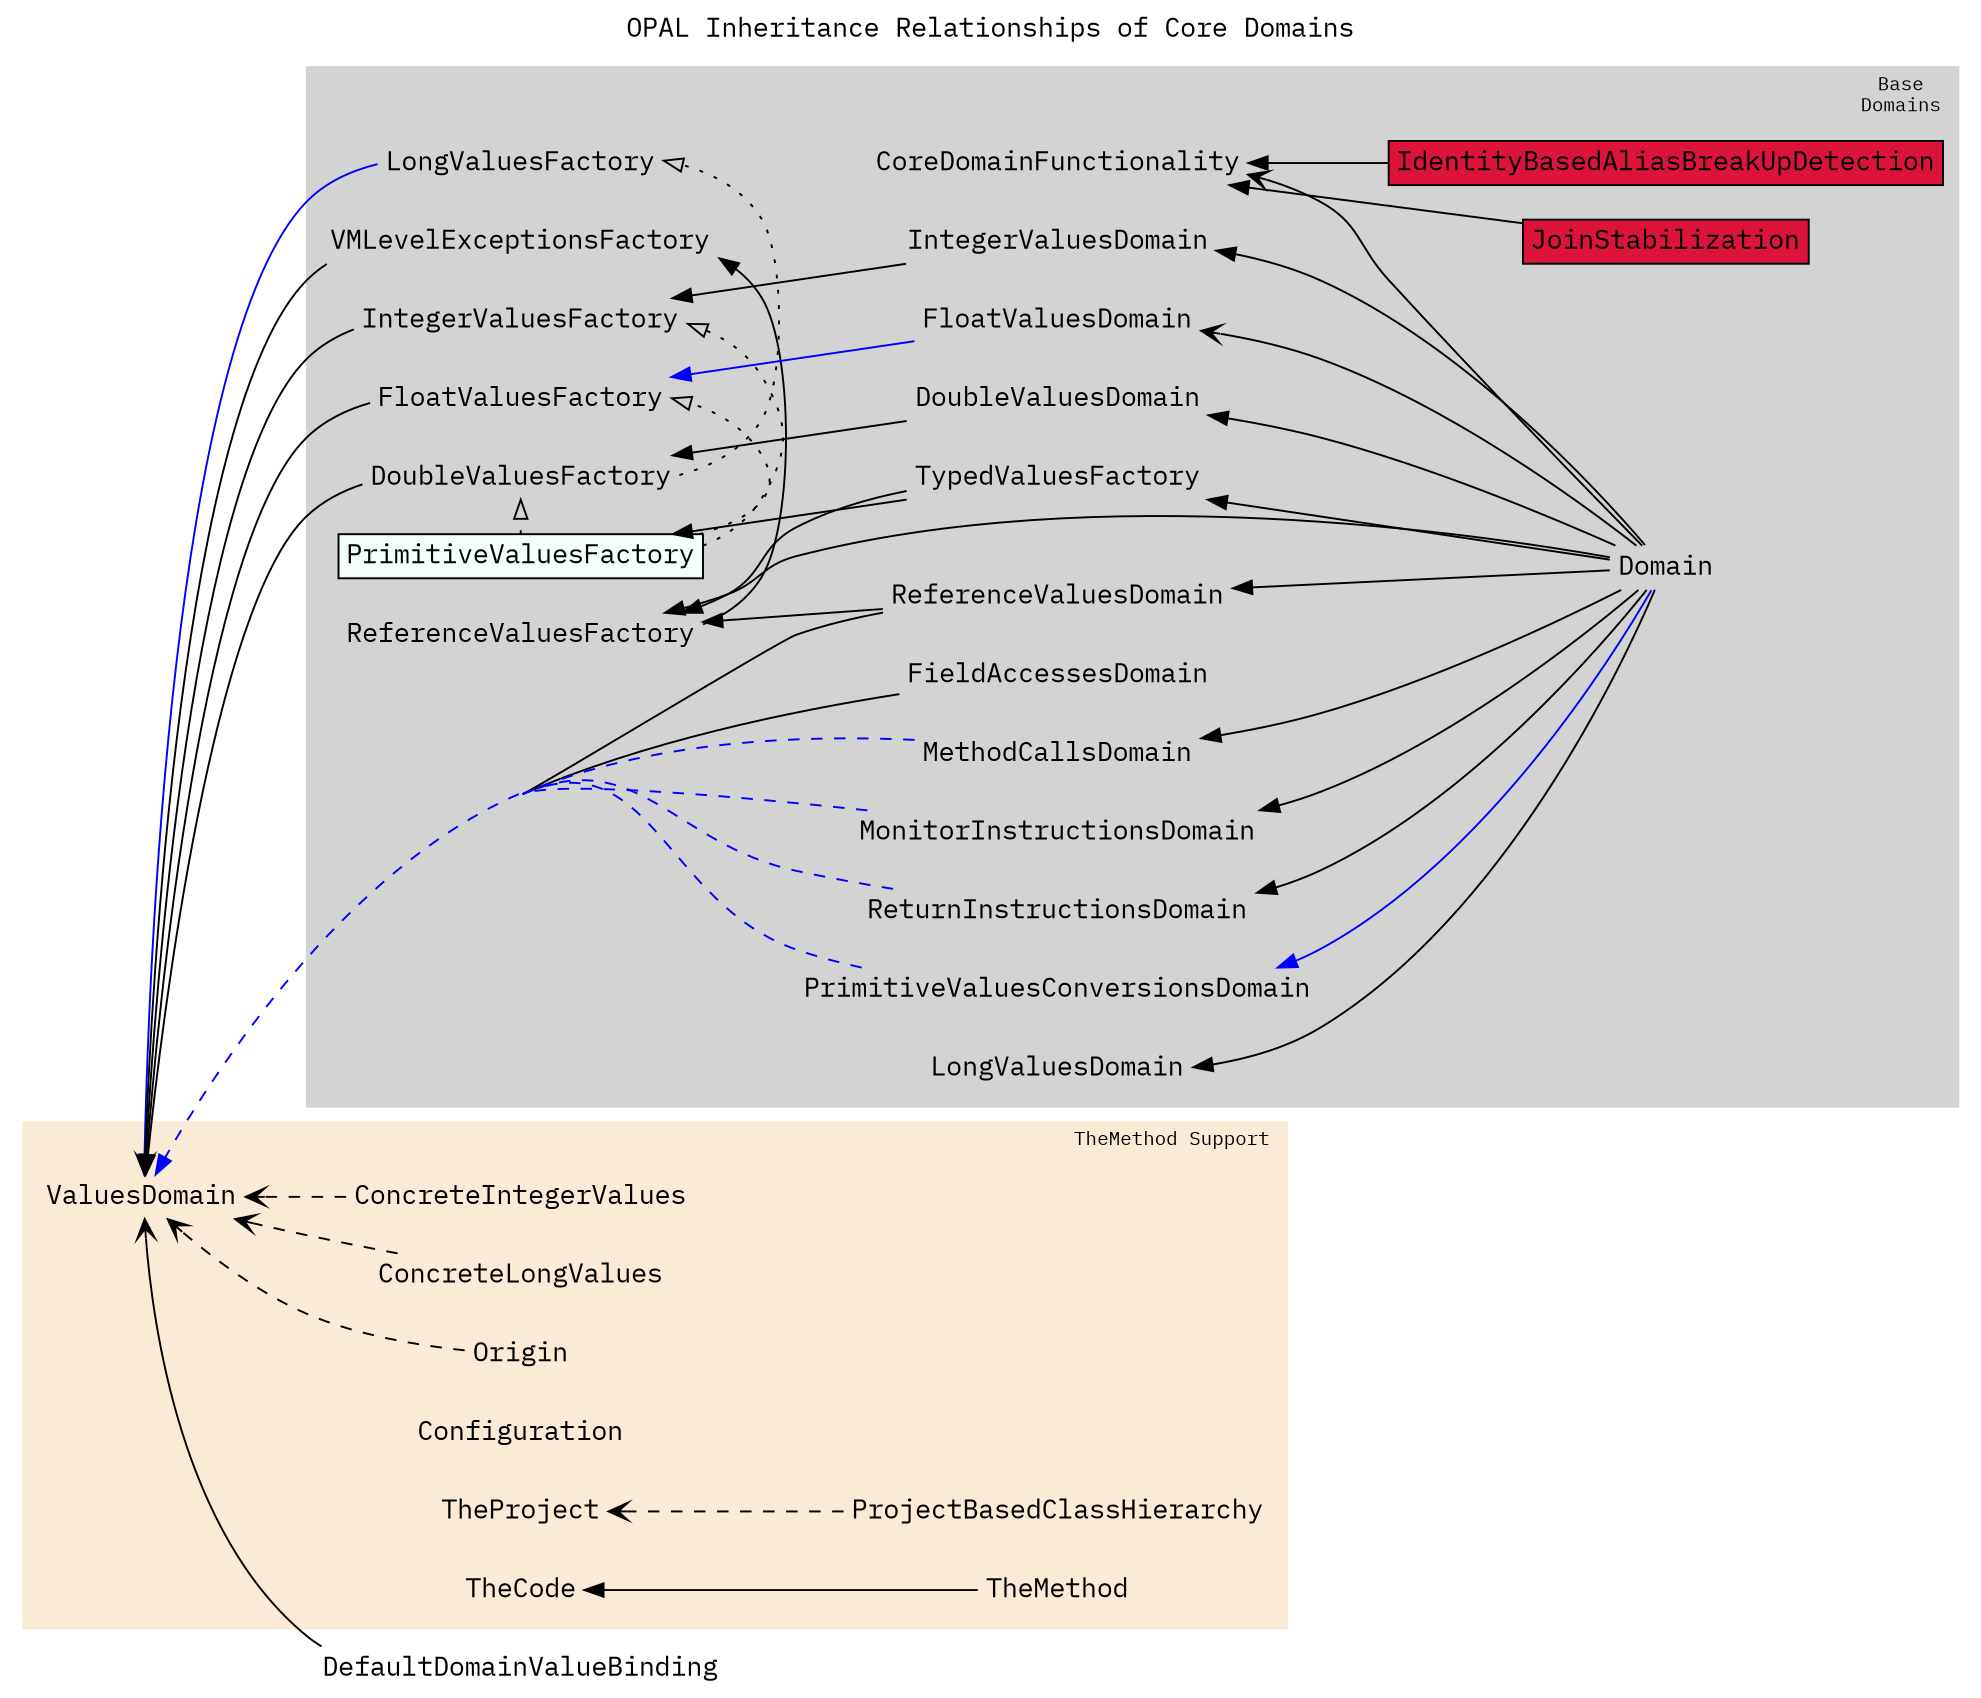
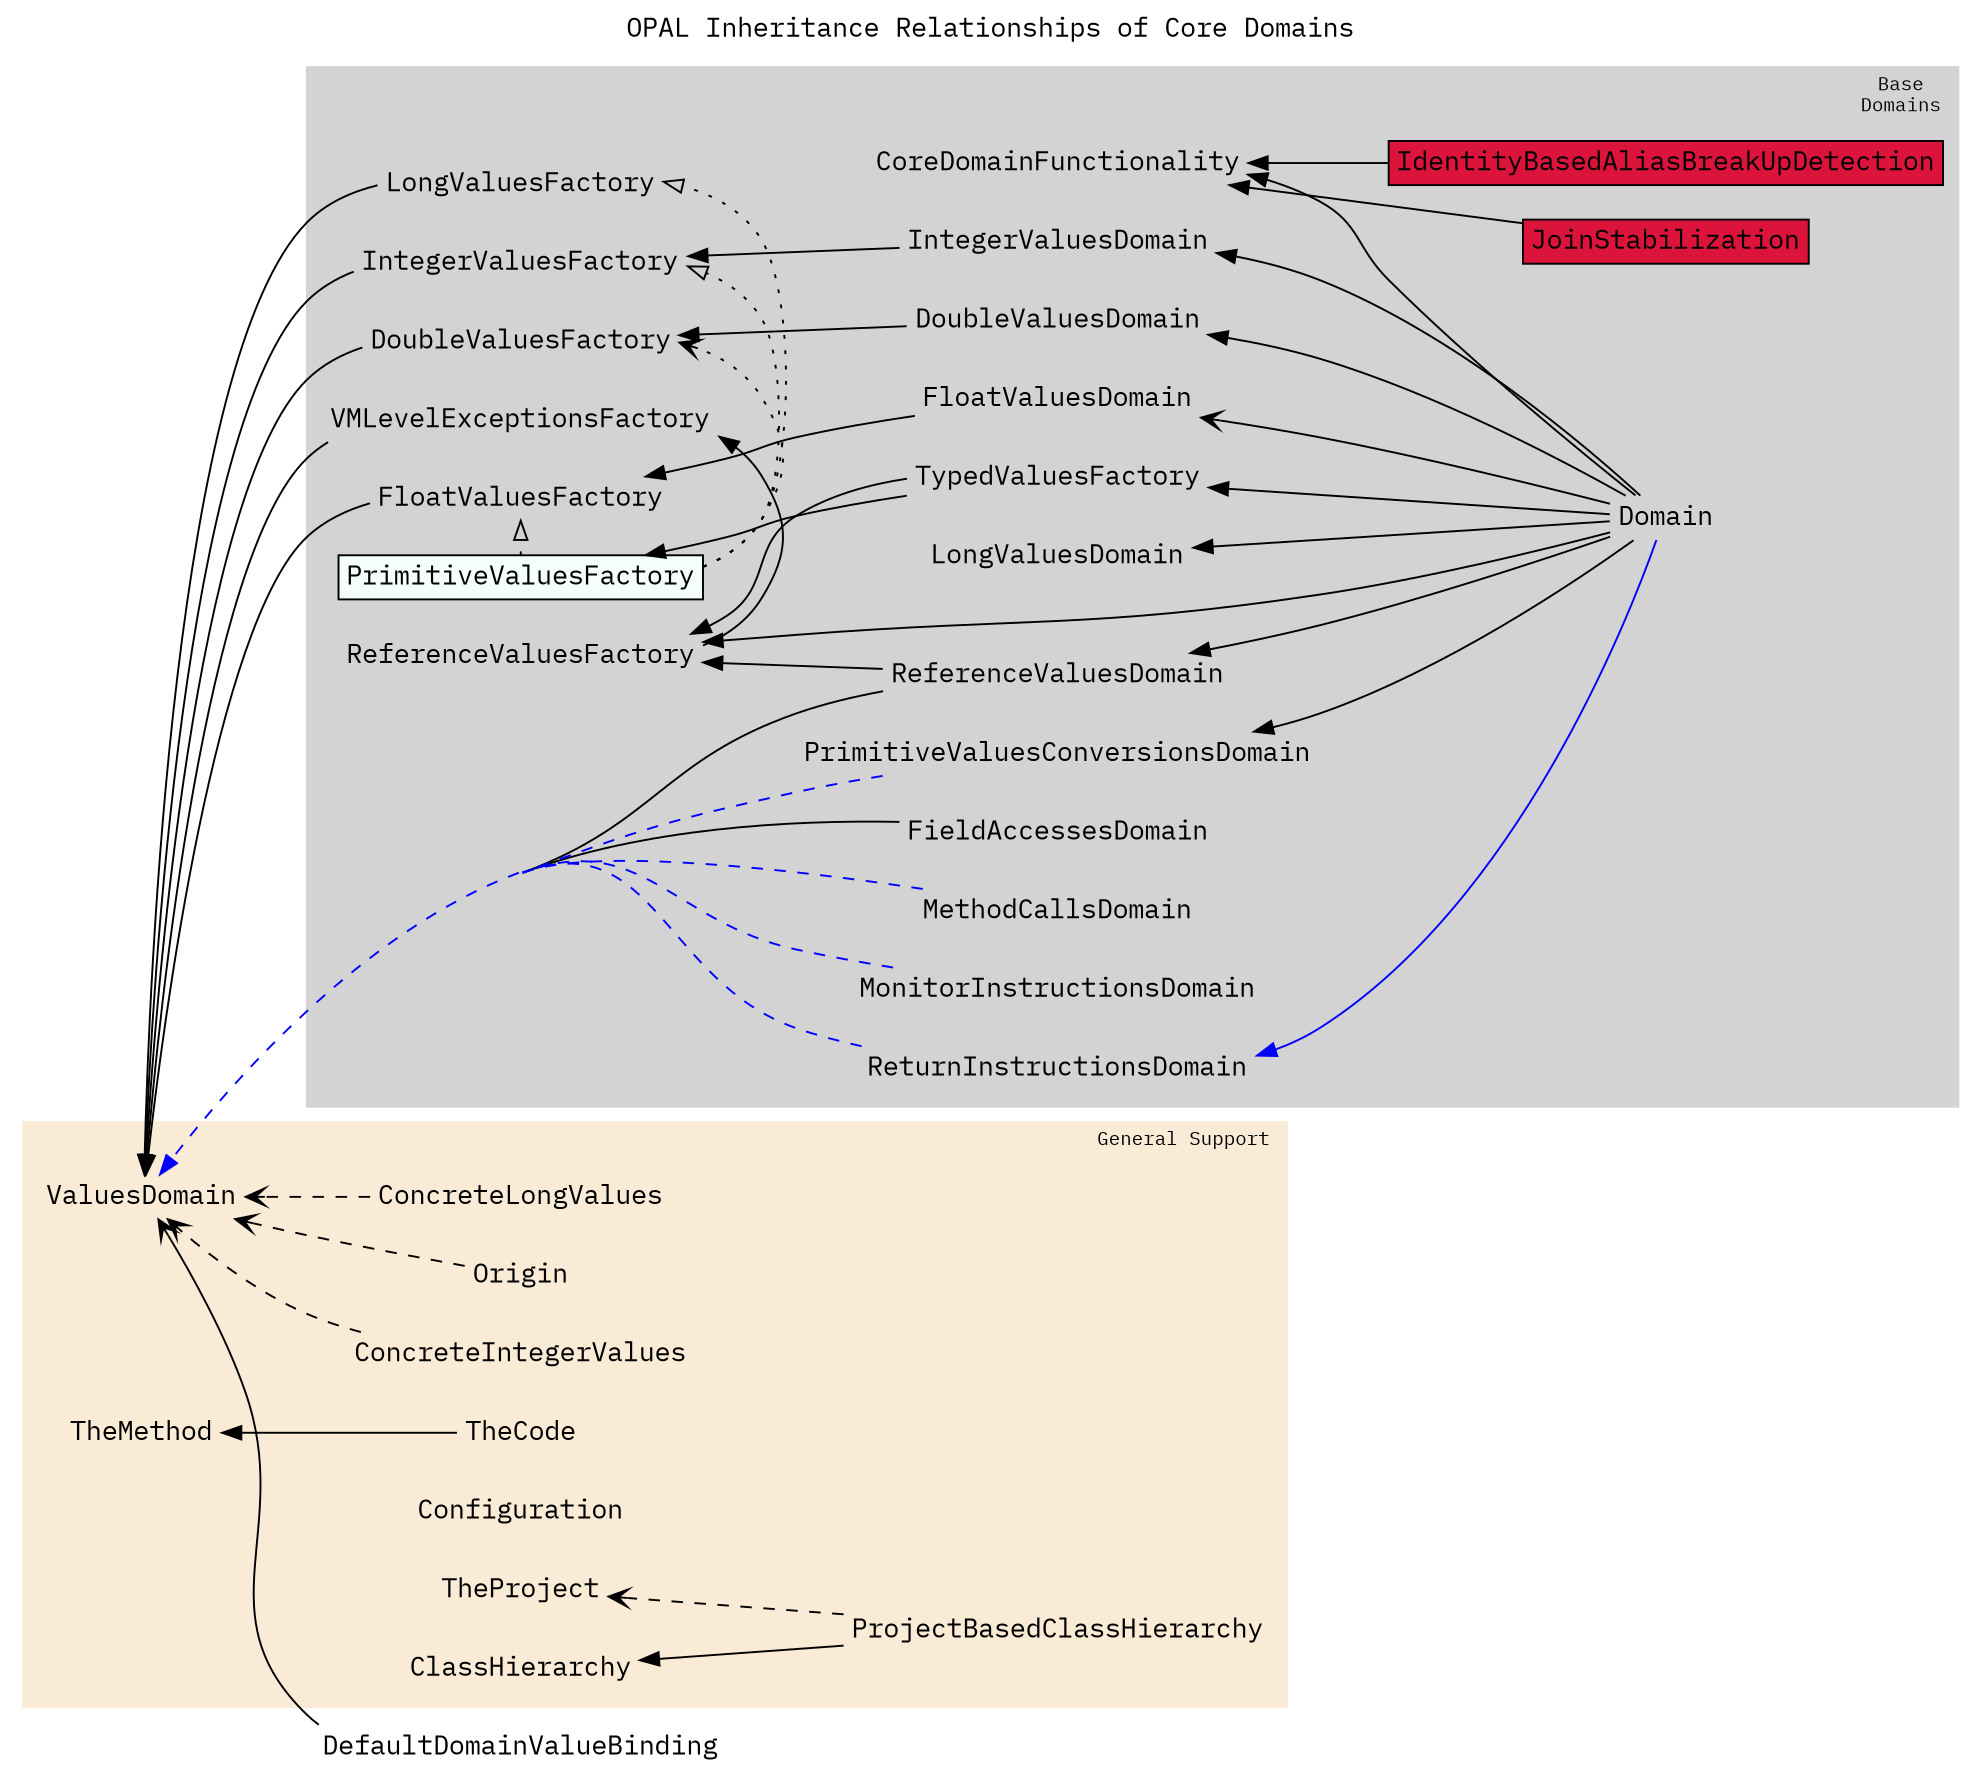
(778, 301) -> (785, 346)
(1440, 335) -> (1439, 328)
(802, 358) -> (795, 438)
(521, 527) -> (764, 402)
(185, 601) -> (183, 637)
(193, 626) -> (198, 765)
(1426, 677) -> none
(1469, 715) -> none
(1480, 763) -> (1511, 831)
(1499, 801) -> (1461, 649)
(1173, 1140) -> (1184, 1140)
(791, 1590) -> (349, 1433)
none -> (521, 1669)
